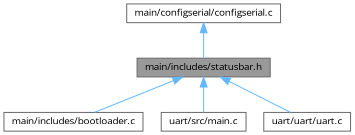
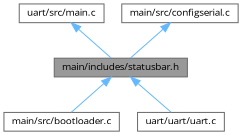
(204, 13) -> (180, 13)
(204, 100) -> (95, 44)
(73, 122) -> (62, 122)
